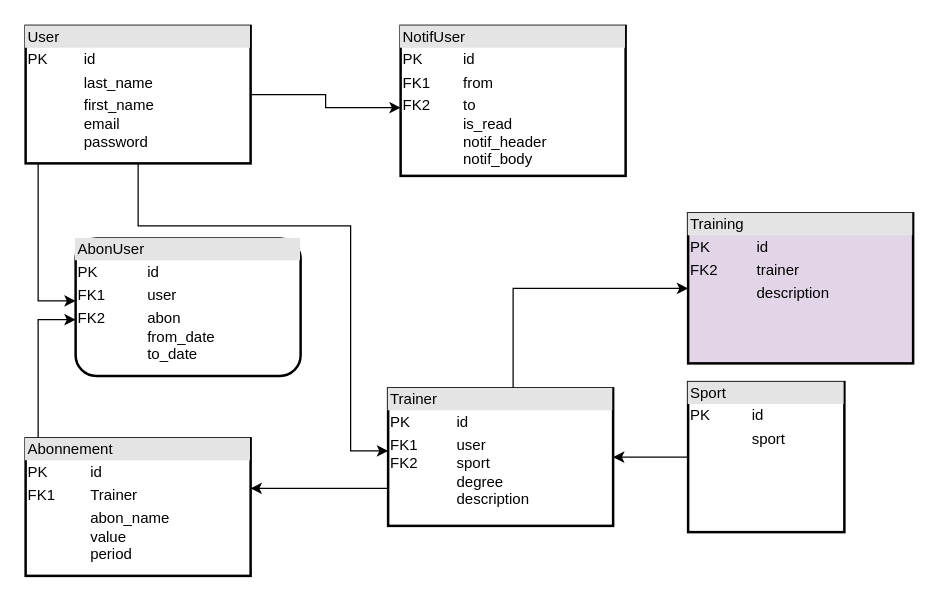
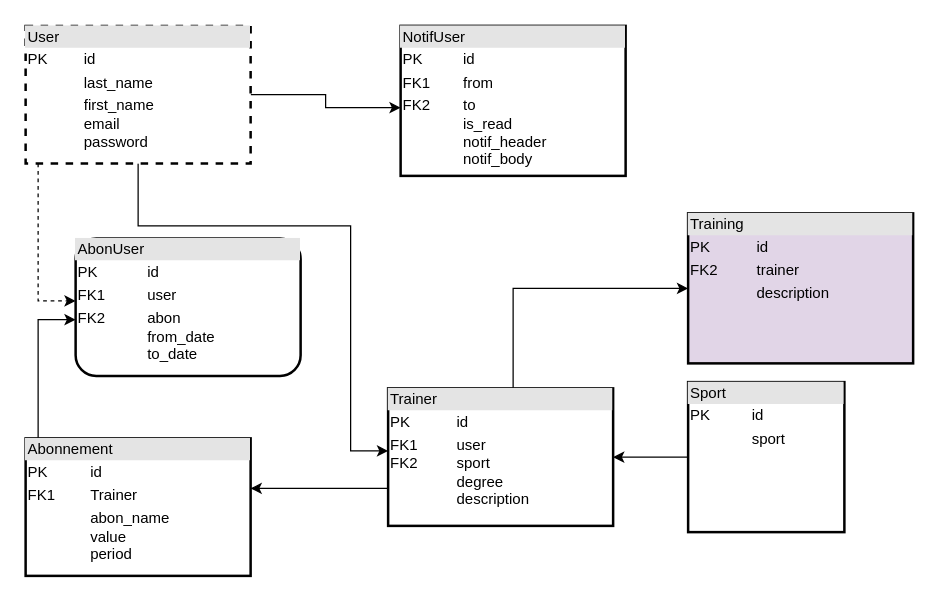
(138, 94) -> (138, 94)
(38, 246) -> (38, 246)
